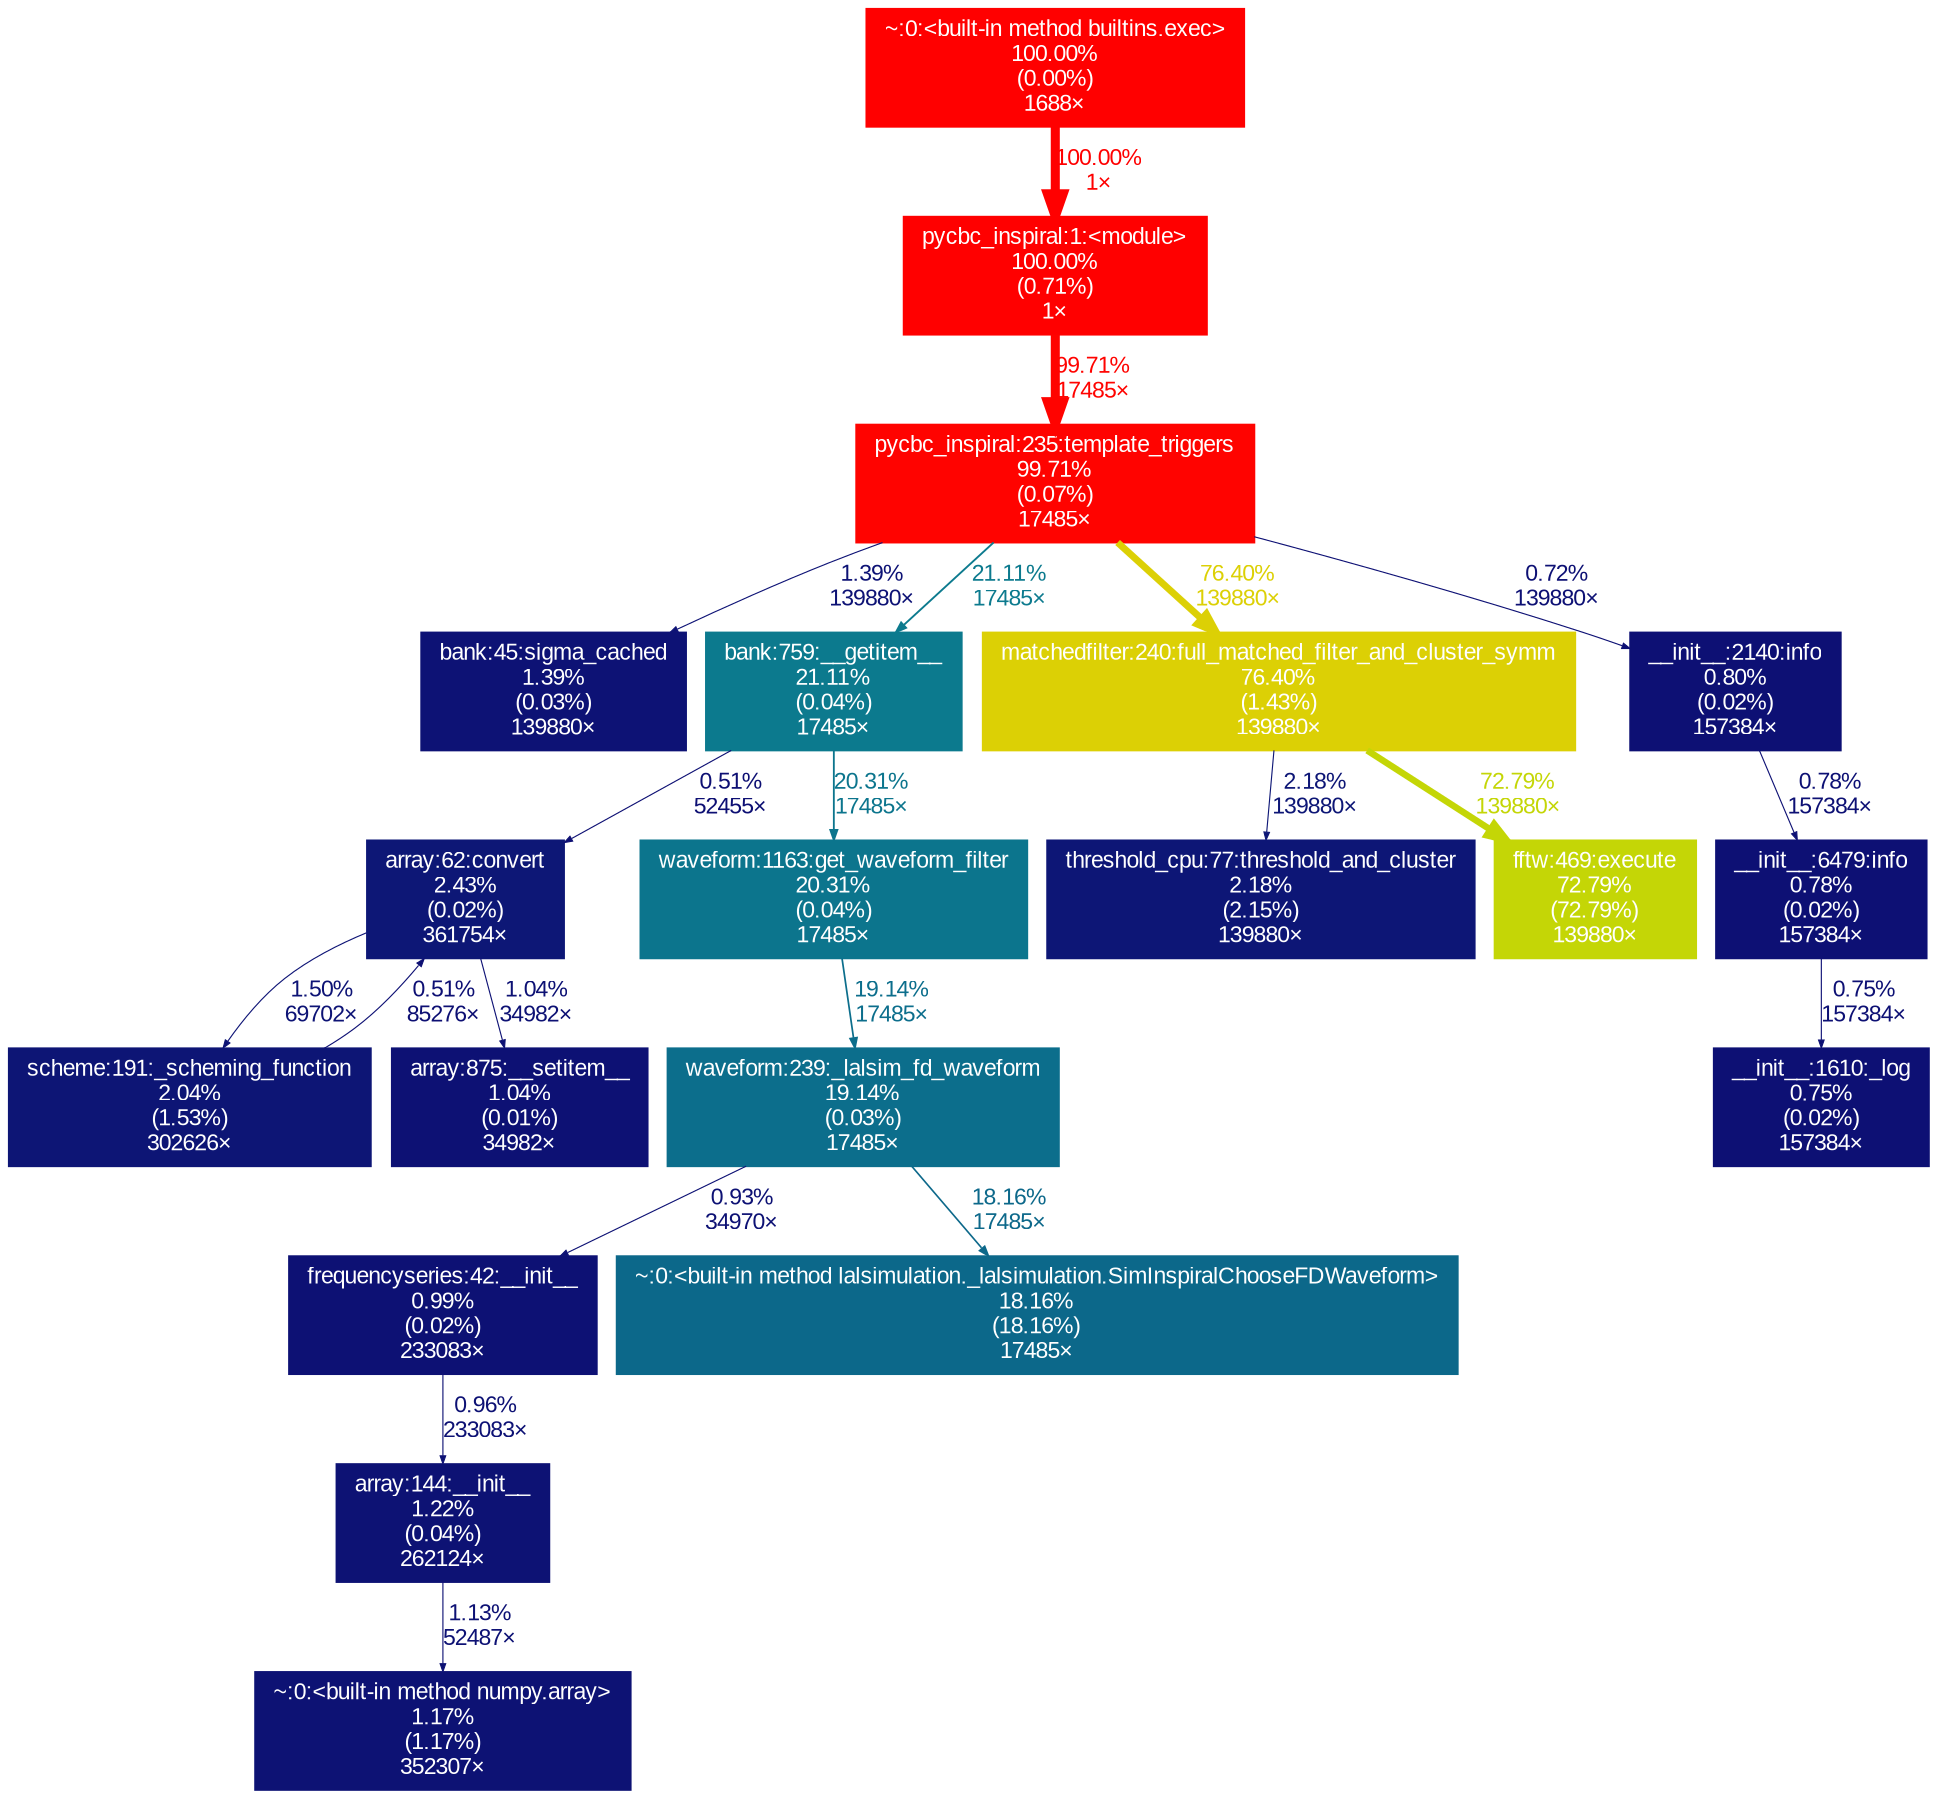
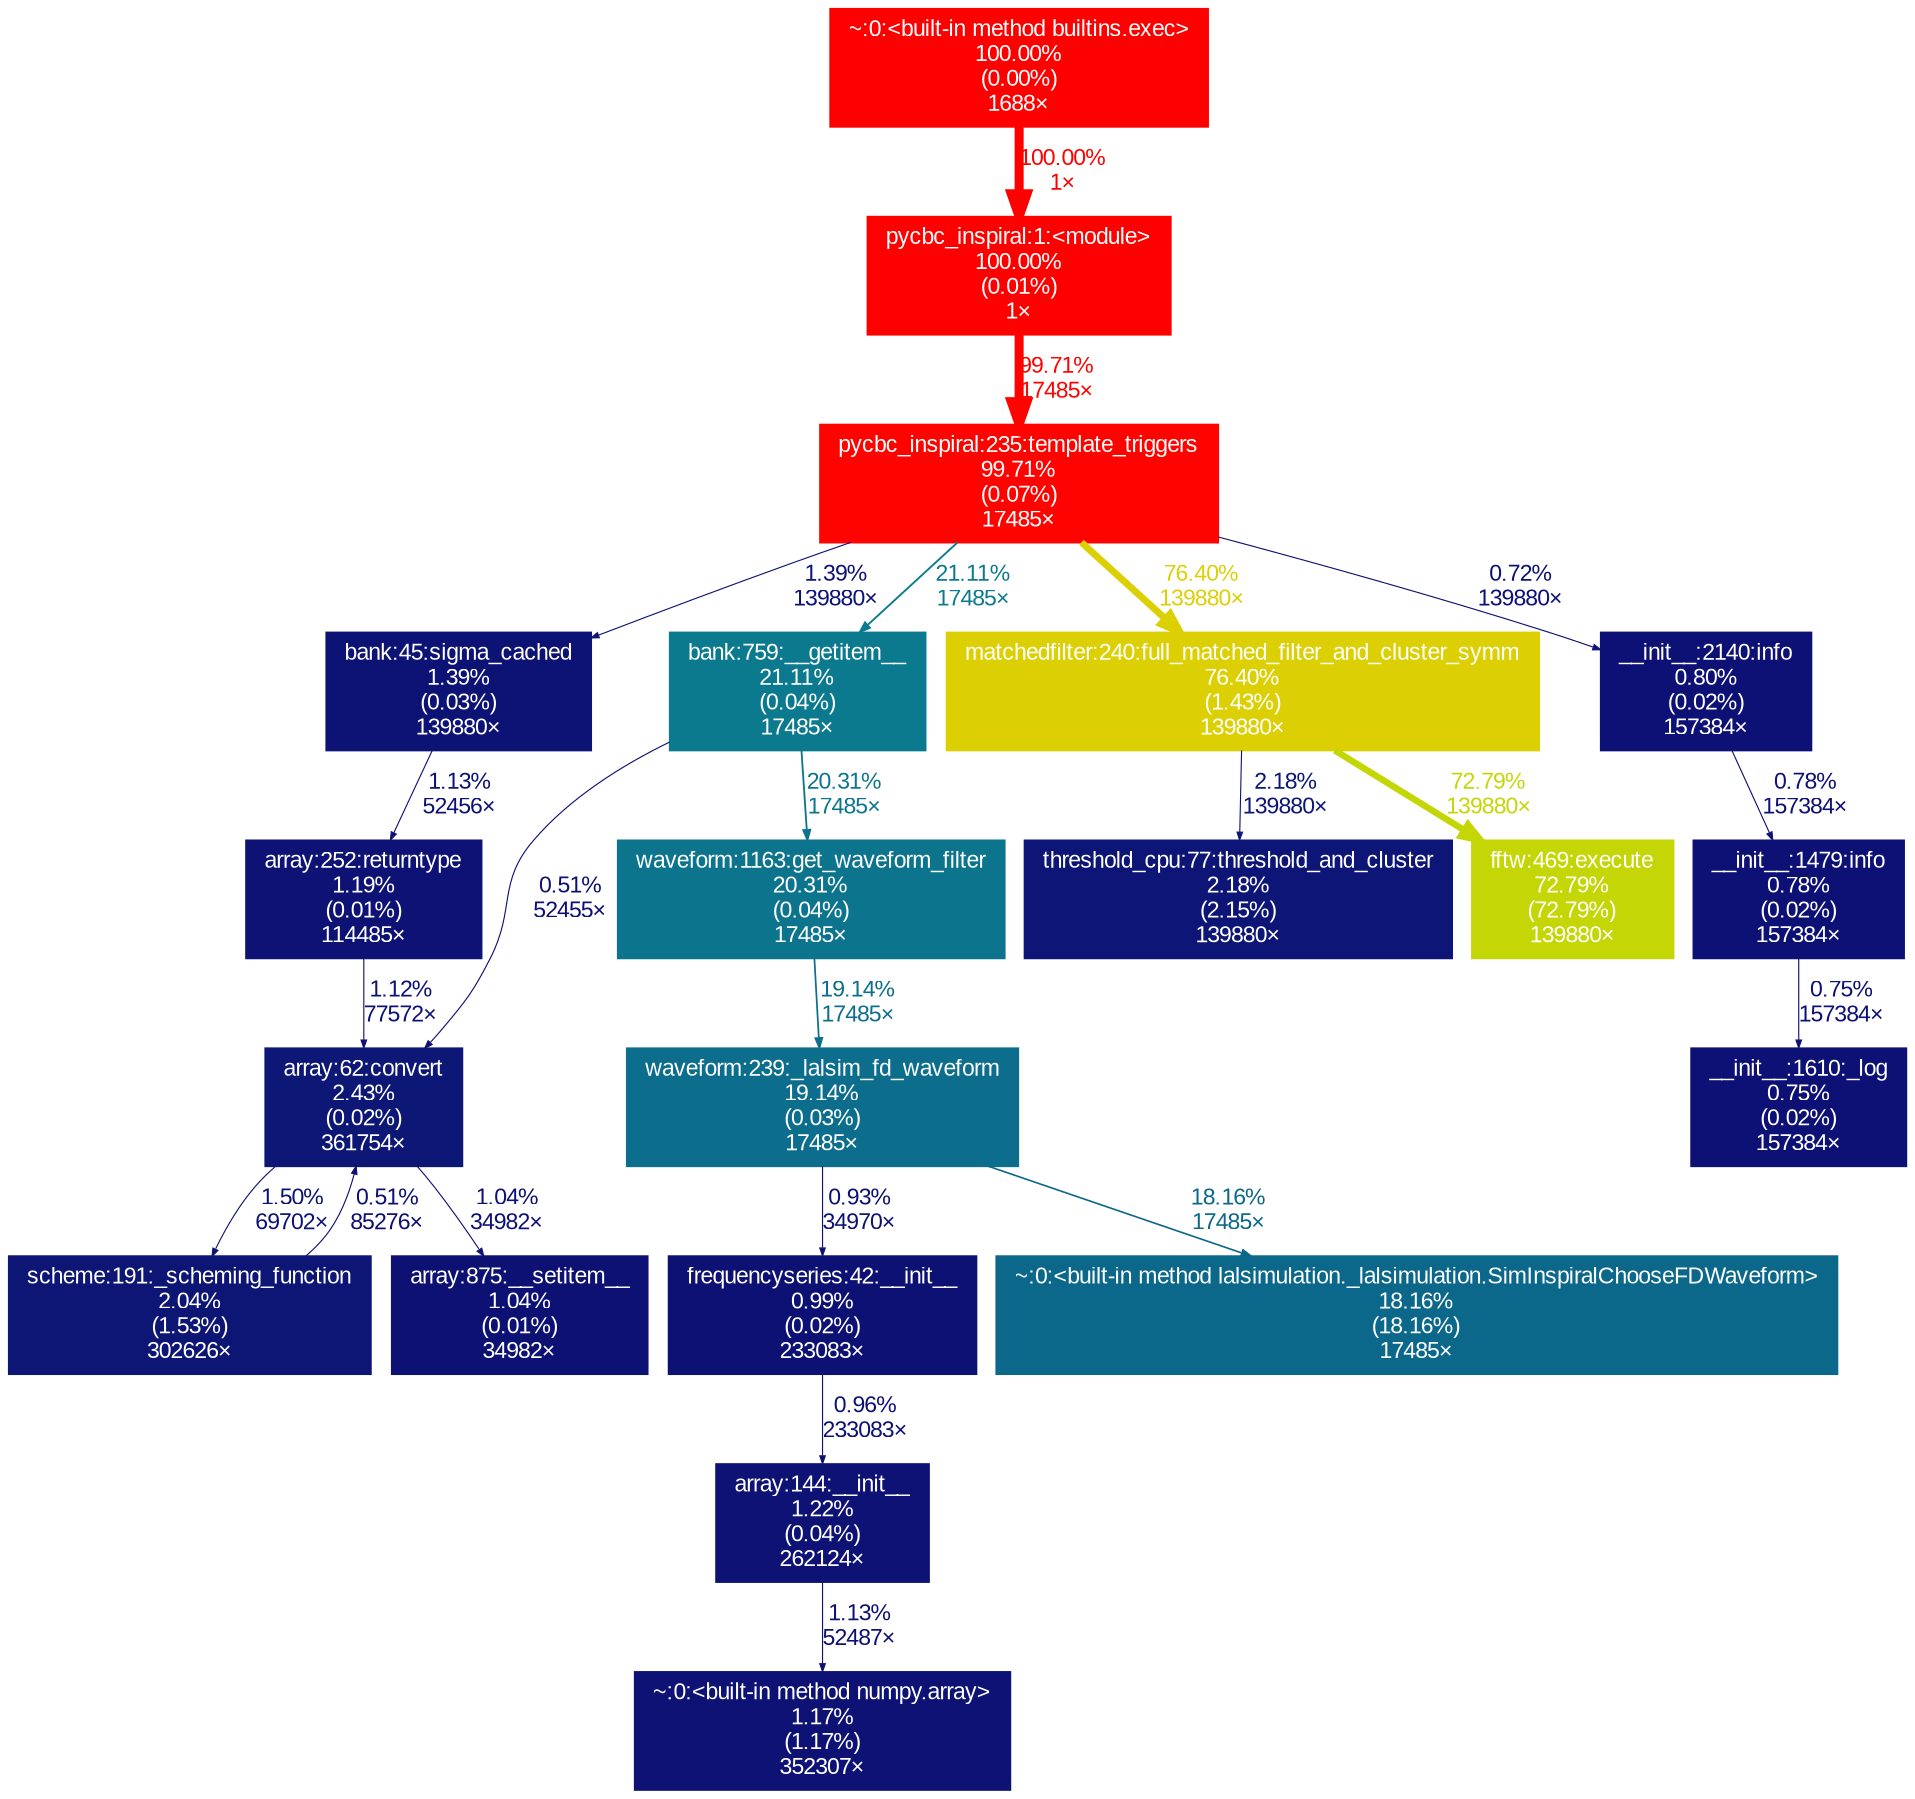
(1055, 276) -> (1019, 276)
none -> (364, 899)
(1821, 899) -> (1799, 899)
